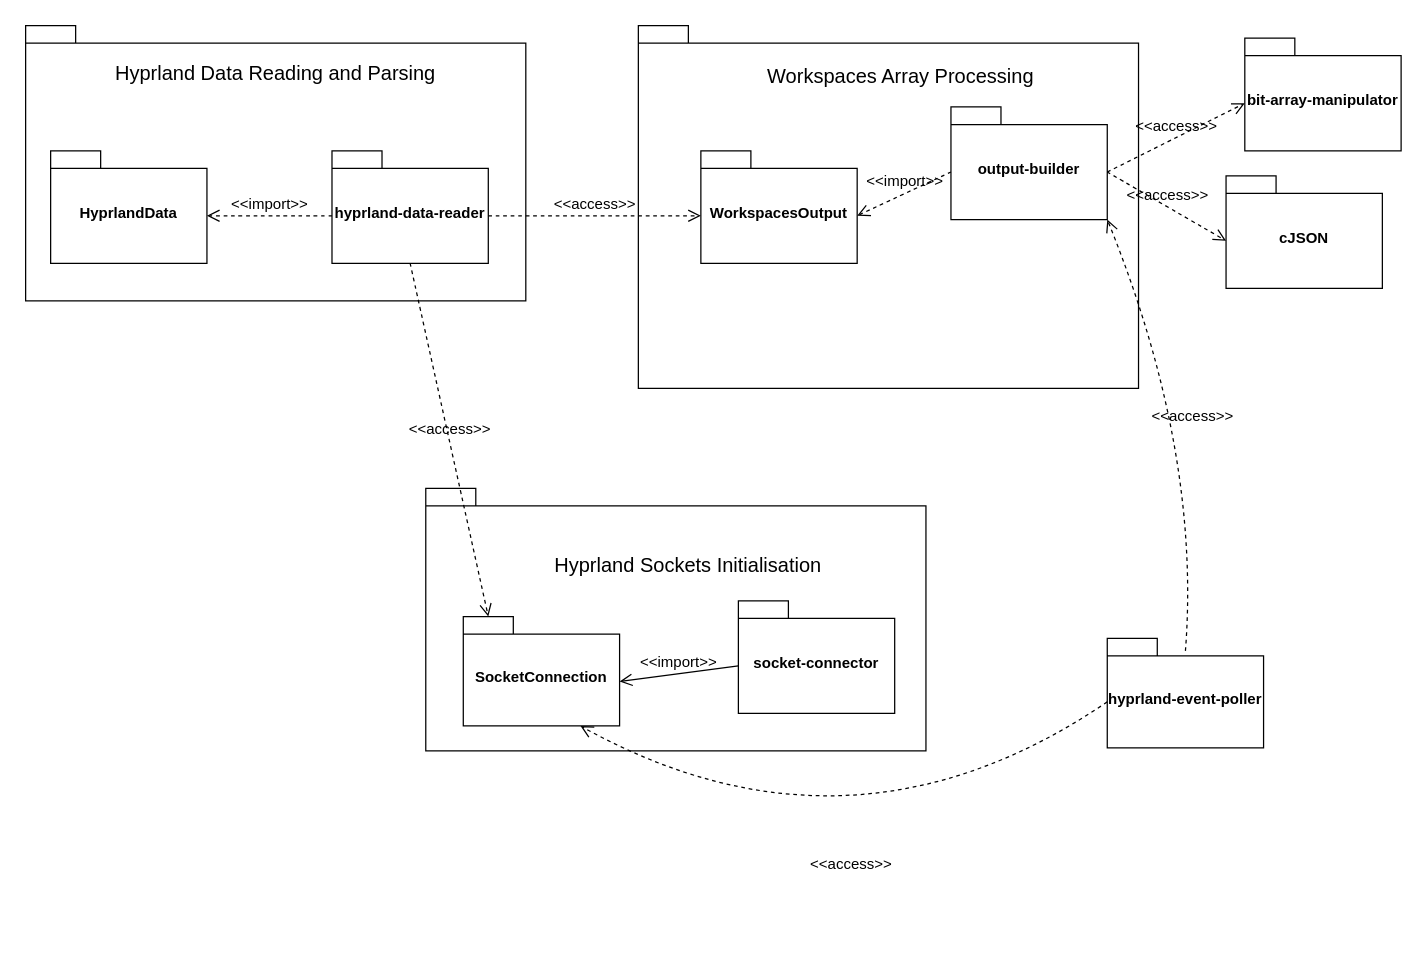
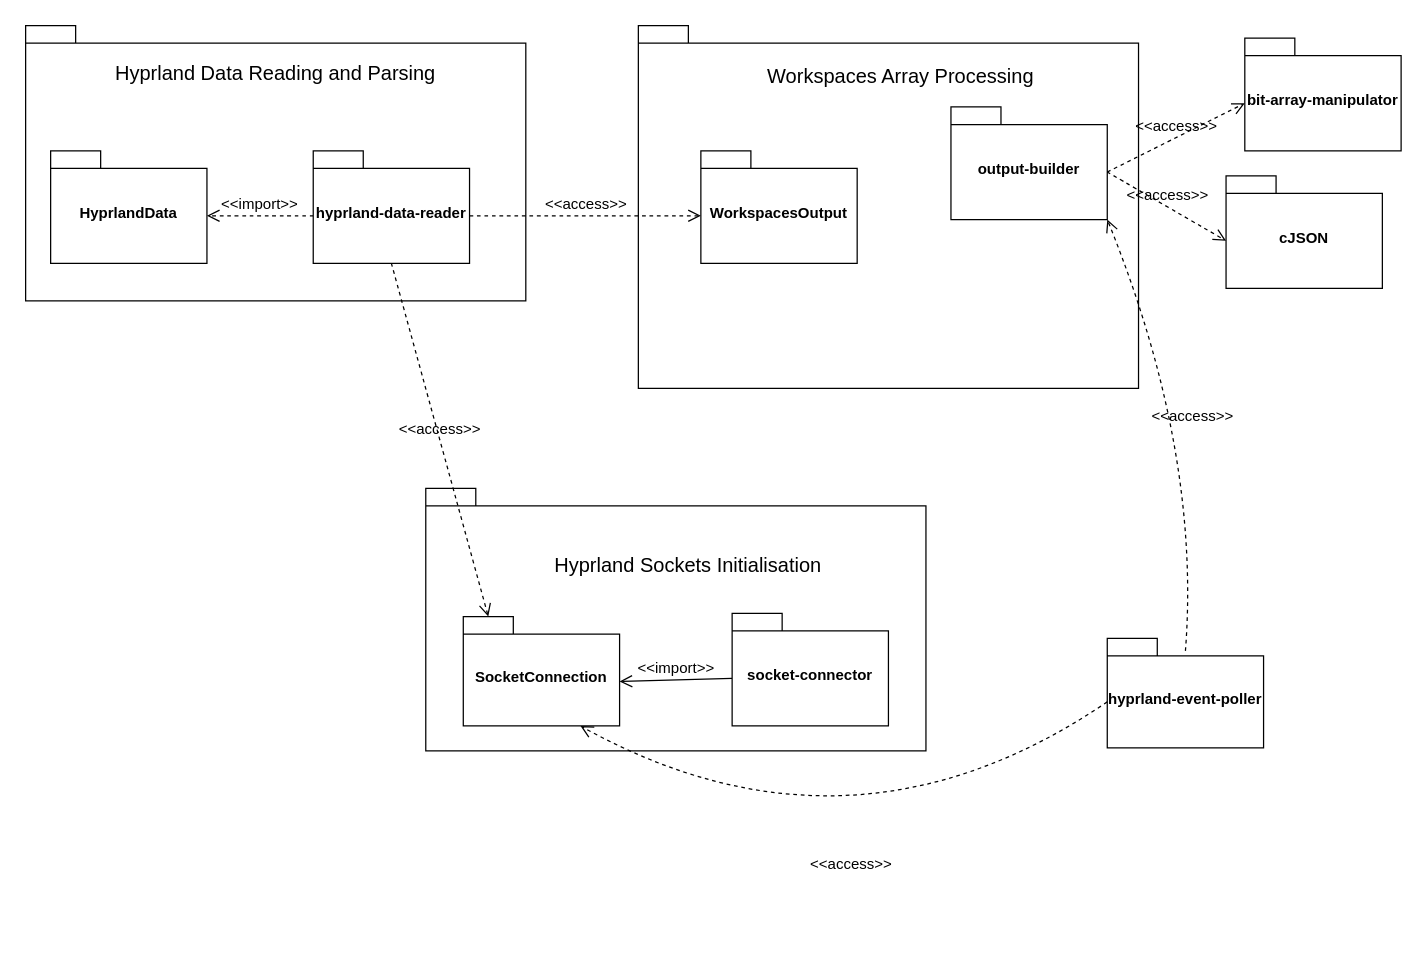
(905, 193) -> none
(410, 207) -> (391, 207)
(816, 657) -> (810, 669)
